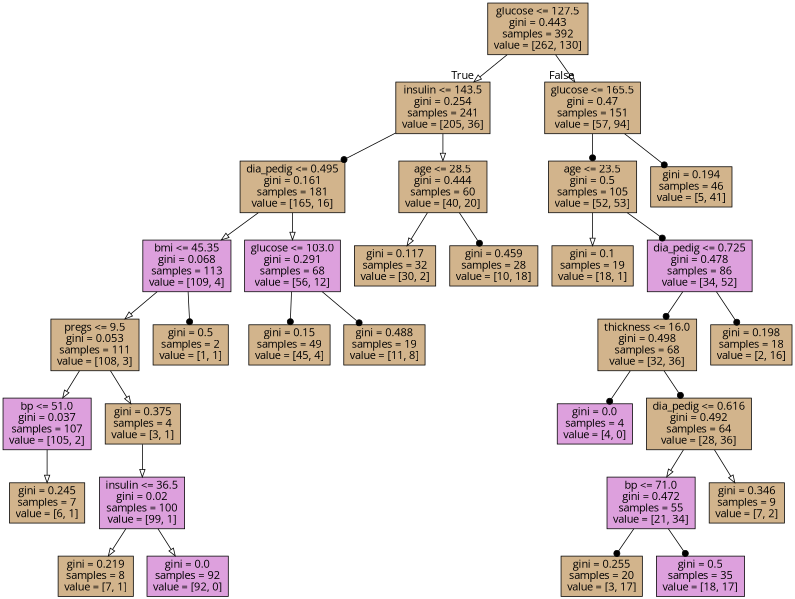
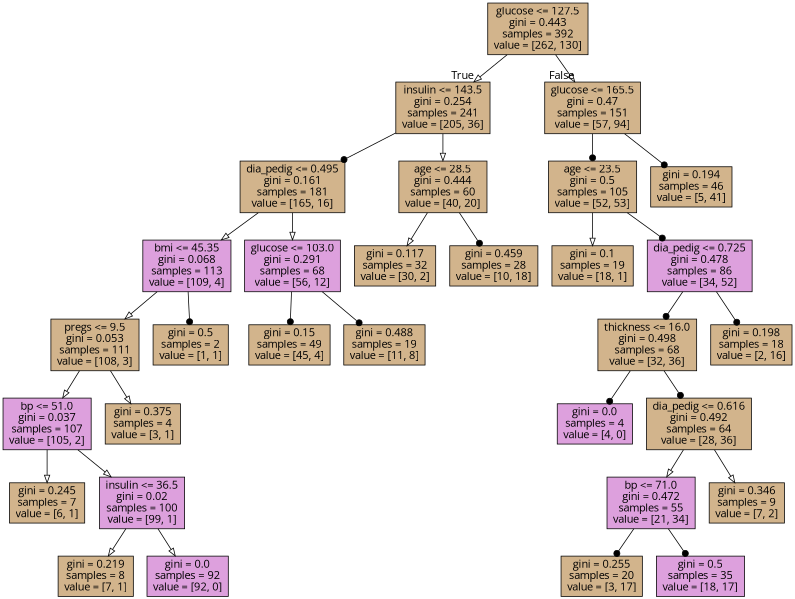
(143, 457) -> (91, 461)
